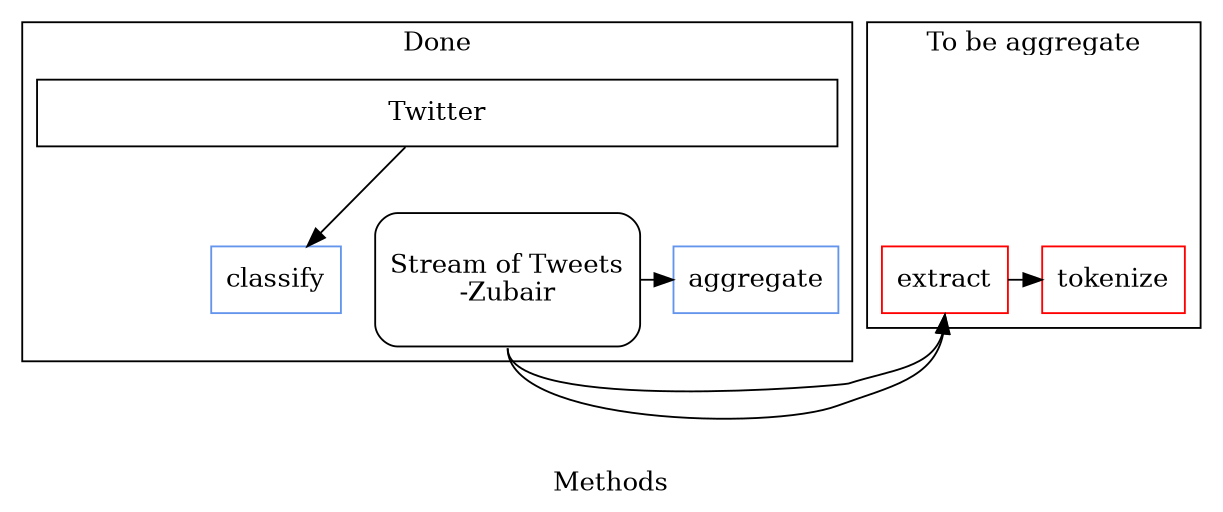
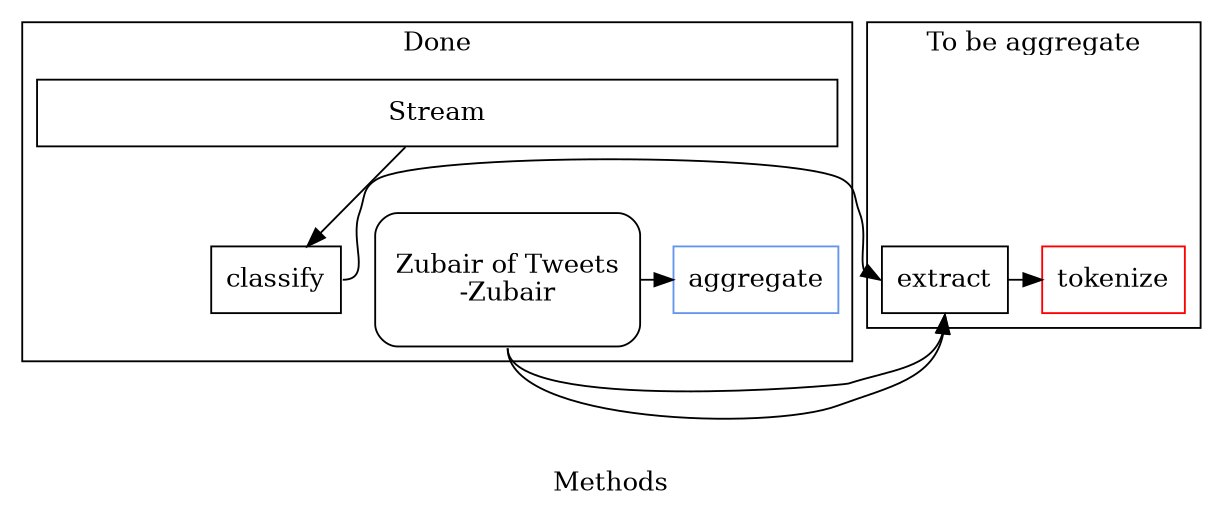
(437, 113) -> (437, 113)
none -> (600, 159)
(276, 280) -> (276, 280)
(508, 280) -> (508, 280)
(945, 280) -> (945, 280)
